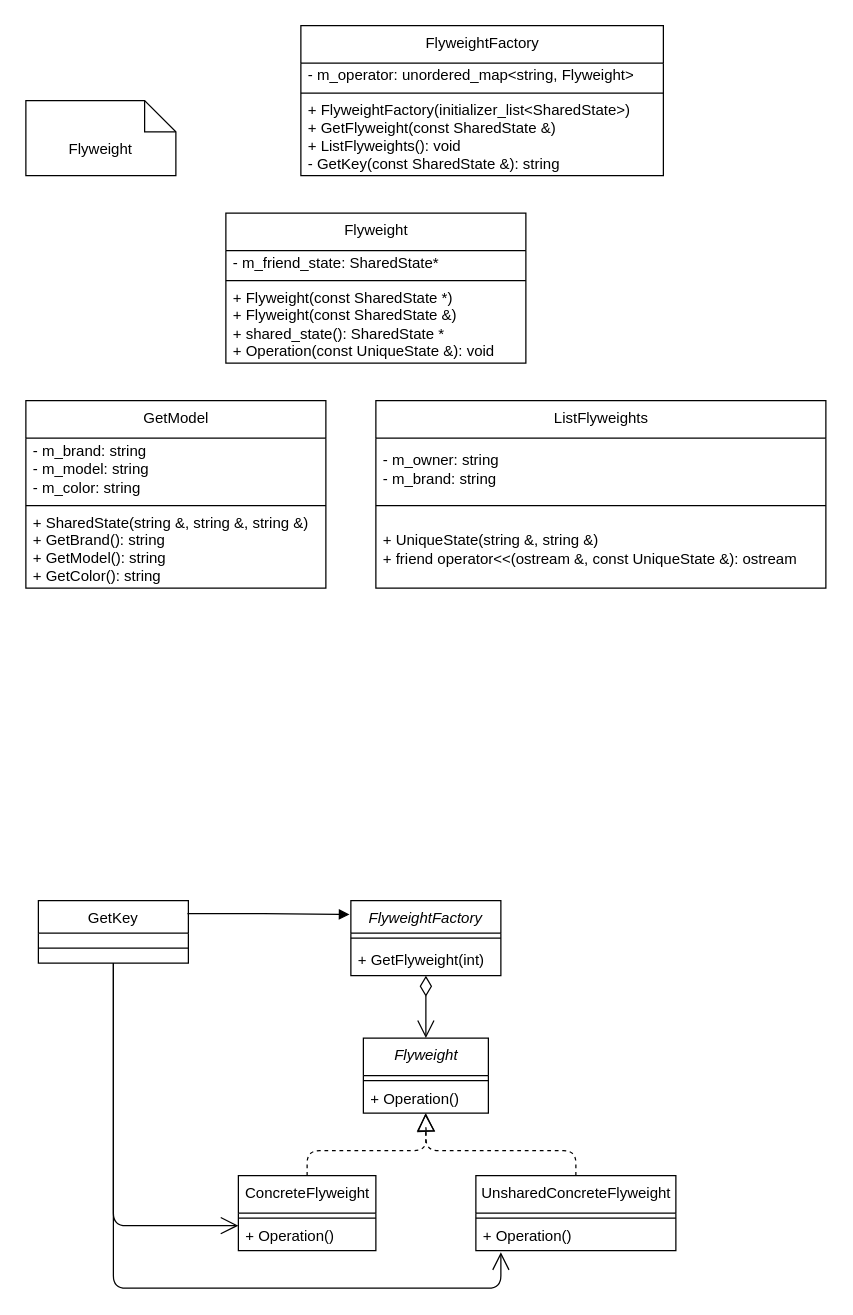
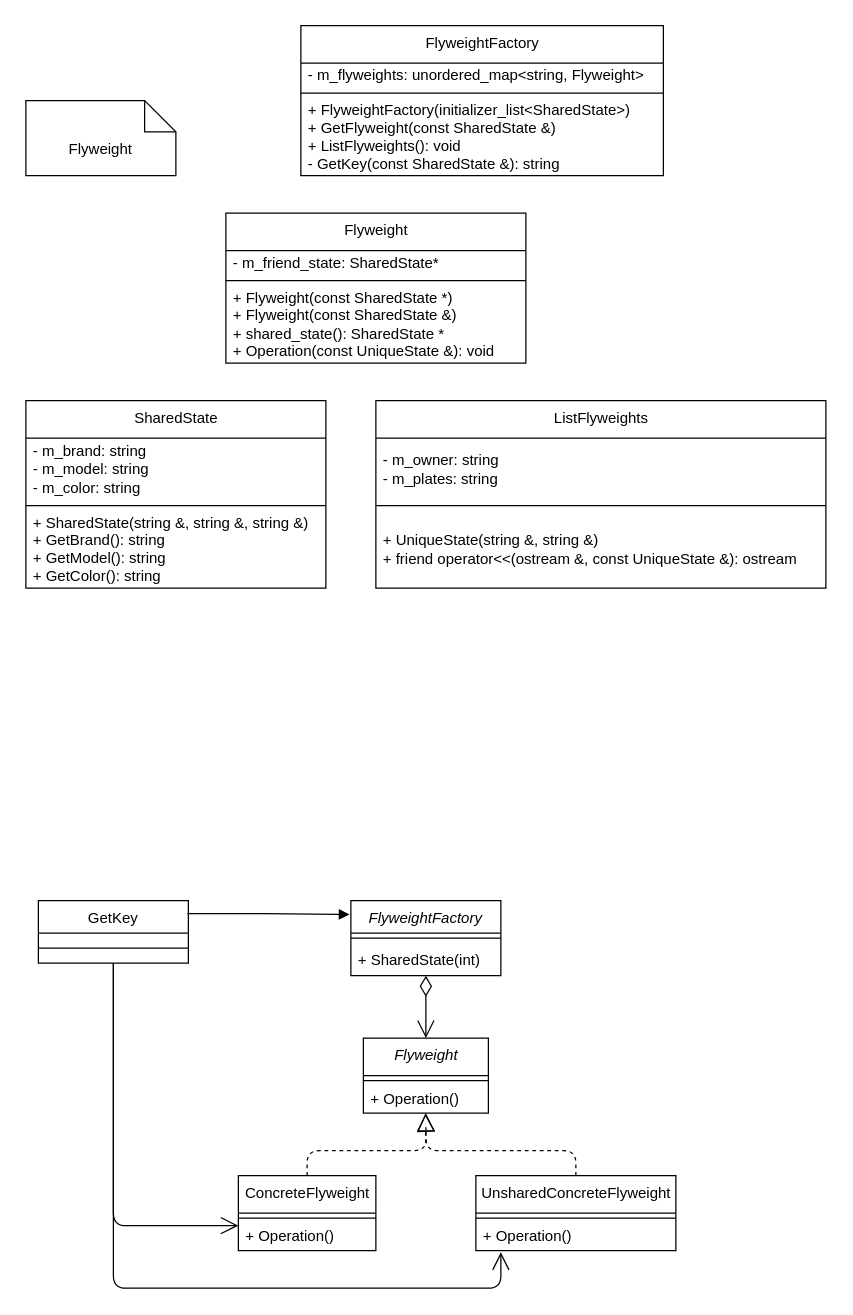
(486, 76) -> (490, 76)
(176, 418) -> (176, 418)
(447, 469) -> (449, 469)
(430, 960) -> (429, 960)
